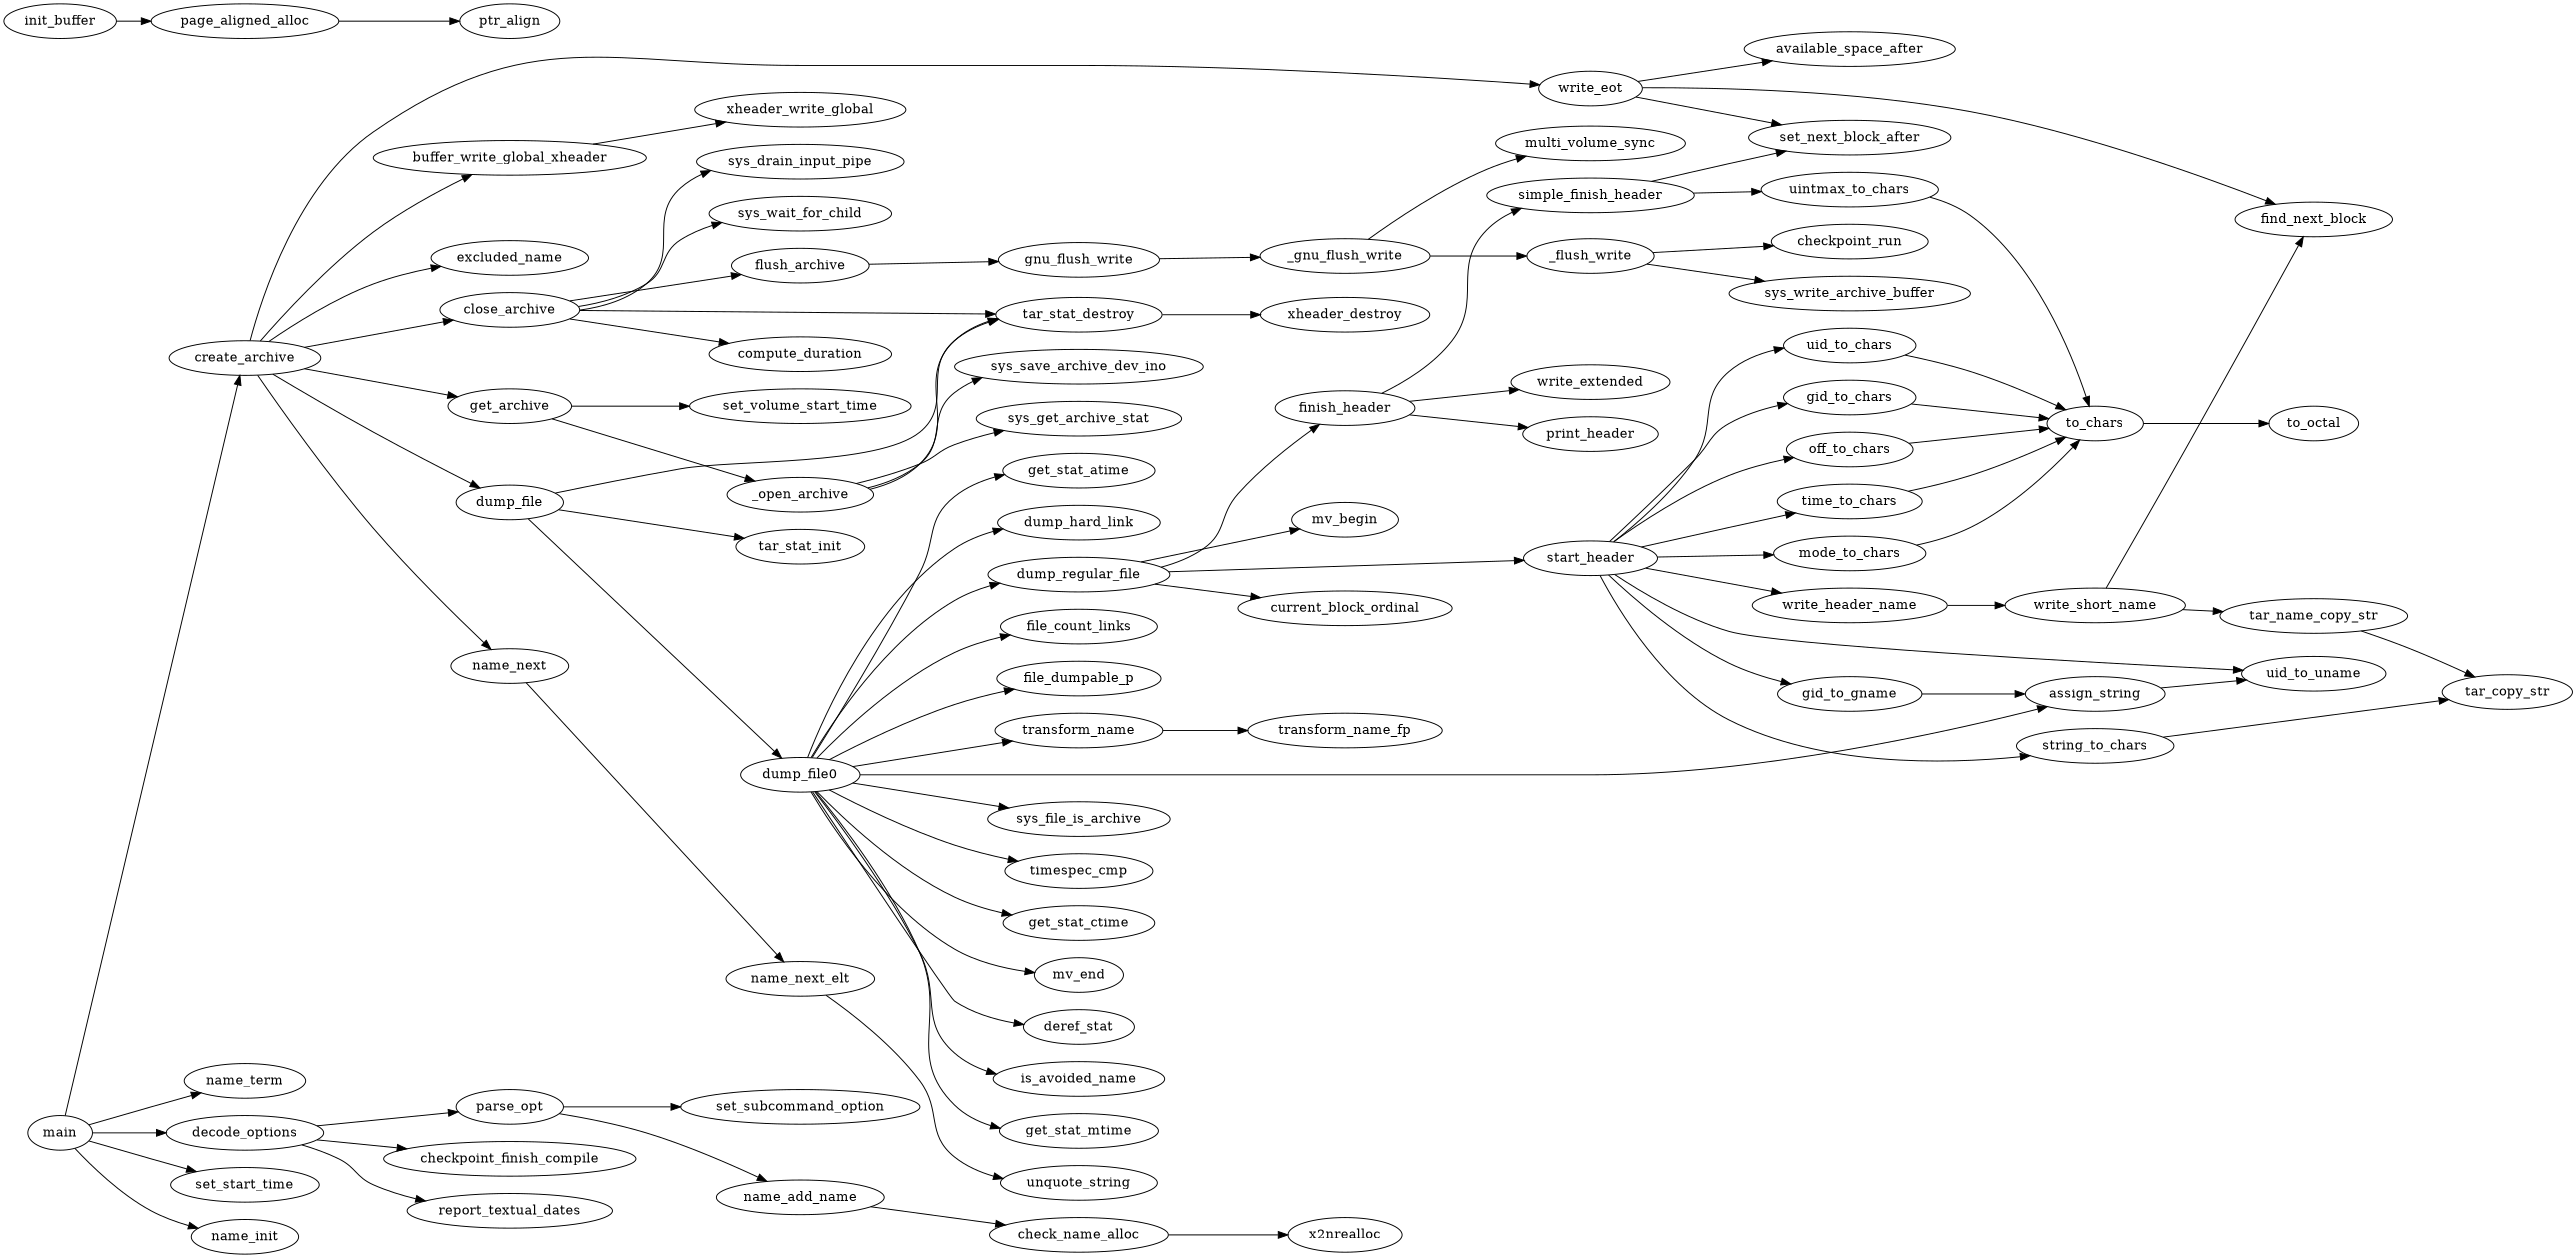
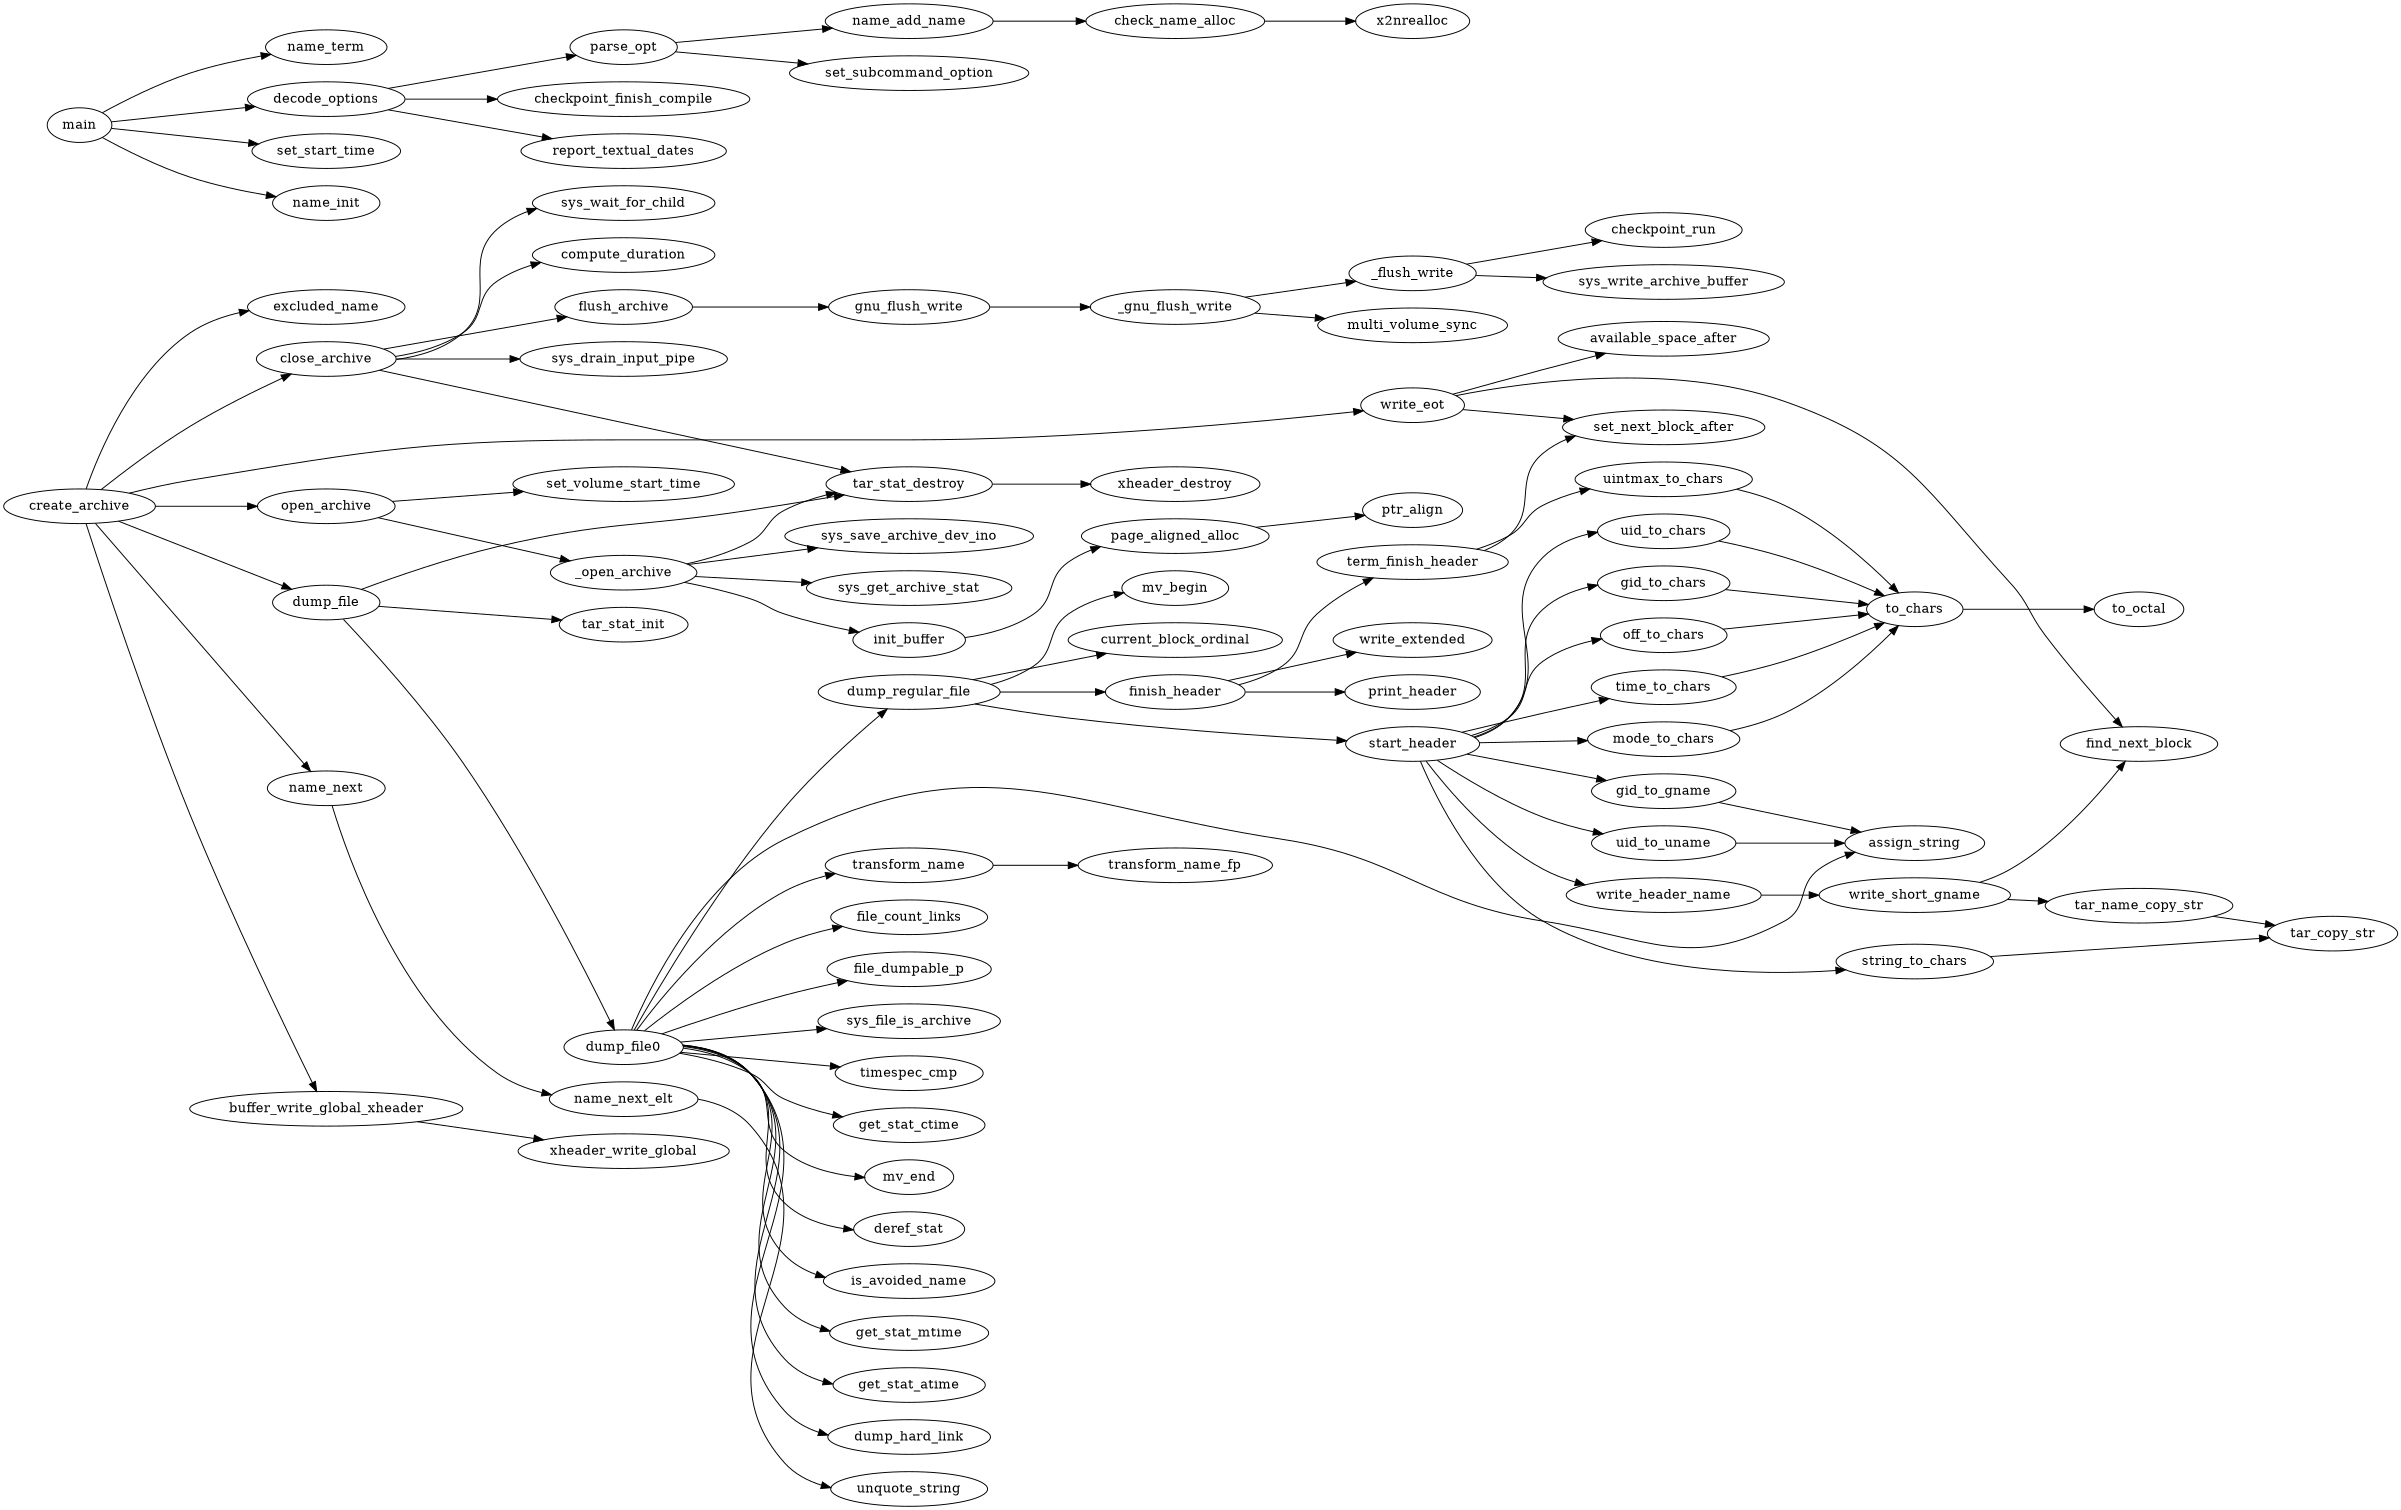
(1591, 195) -> (1413, 562)
(510, 406) -> (326, 506)
(2095, 605) -> (1915, 895)
none -> (767, 606)
(2199, 684) -> (1785, 843)
(151, 750) -> none
